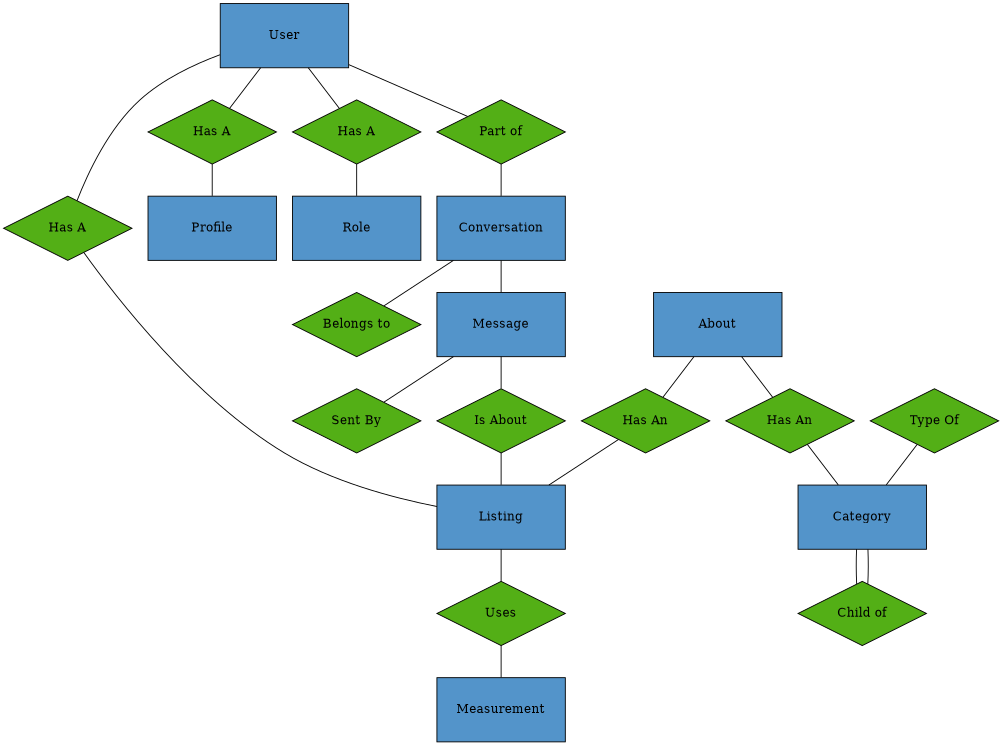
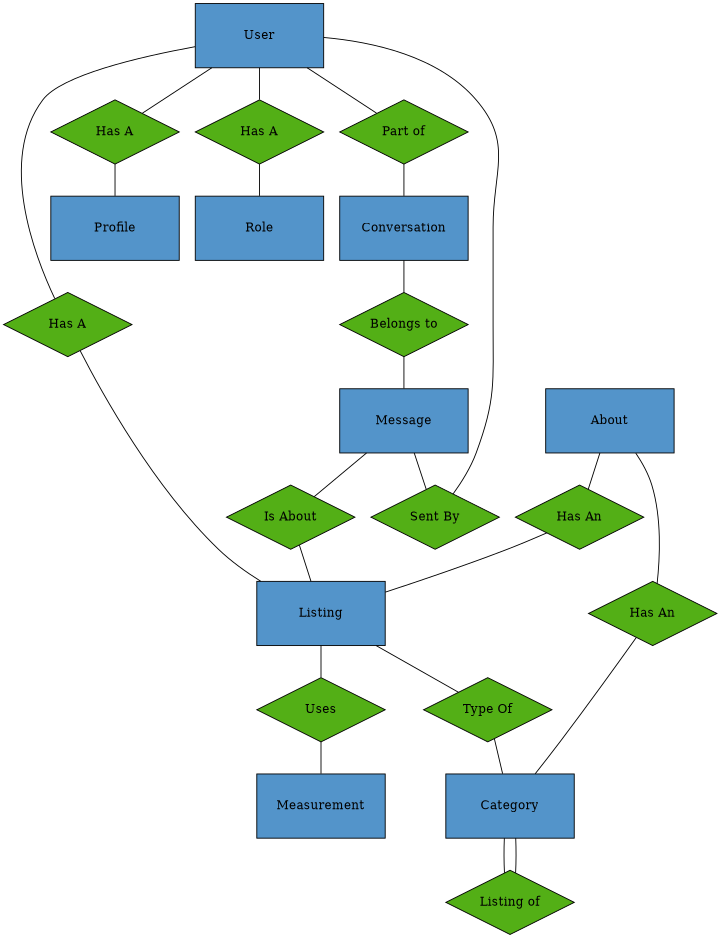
none -> (494, 214)
(501, 276) -> (404, 373)
(862, 613) -> (510, 902)
none -> (417, 669)
